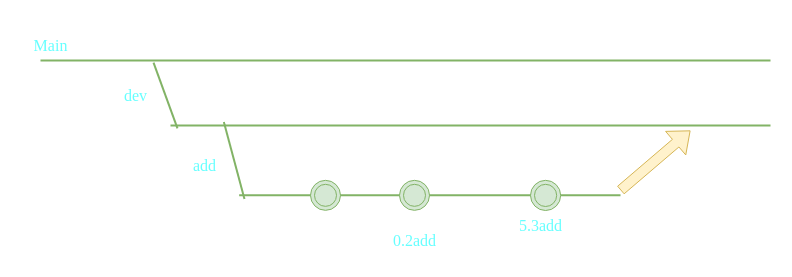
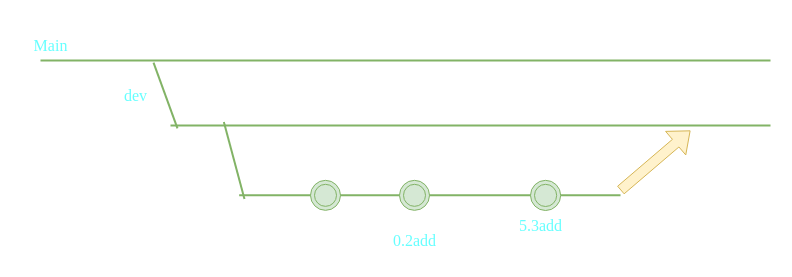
(204, 165) -> none
